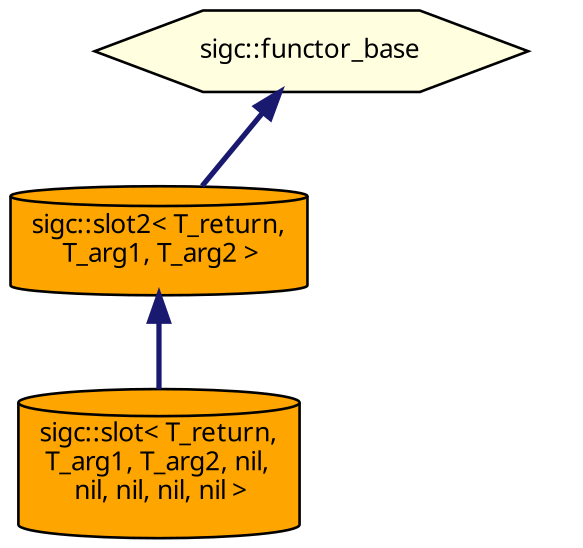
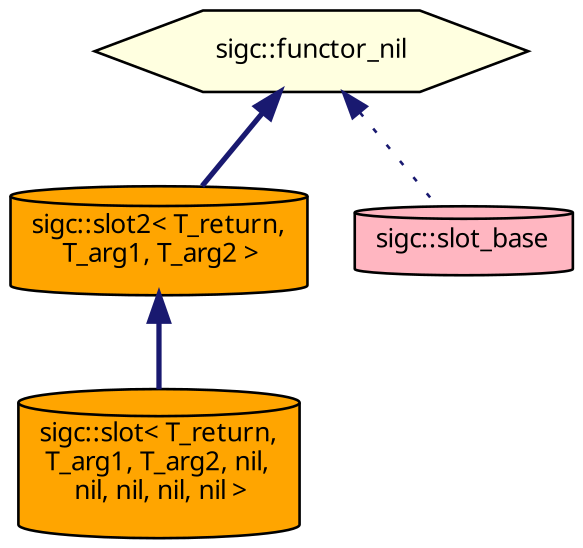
(311, 51) -> (311, 51)
none -> (464, 241)
